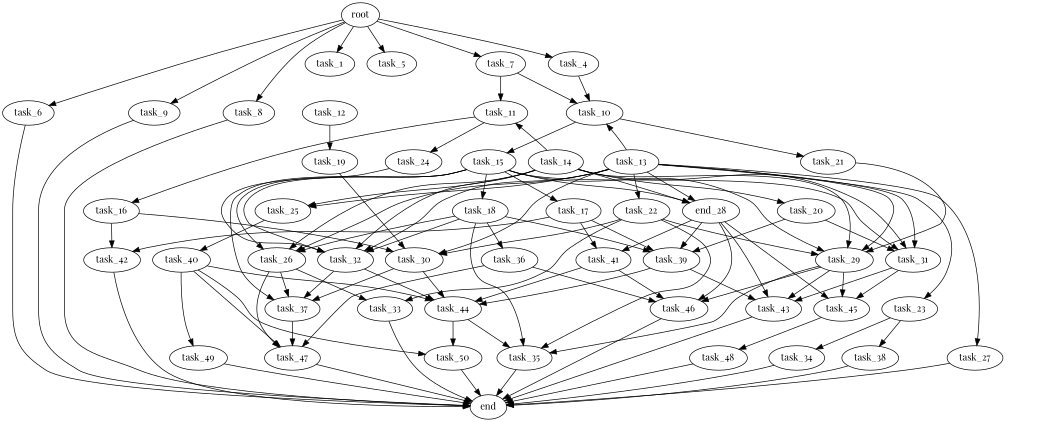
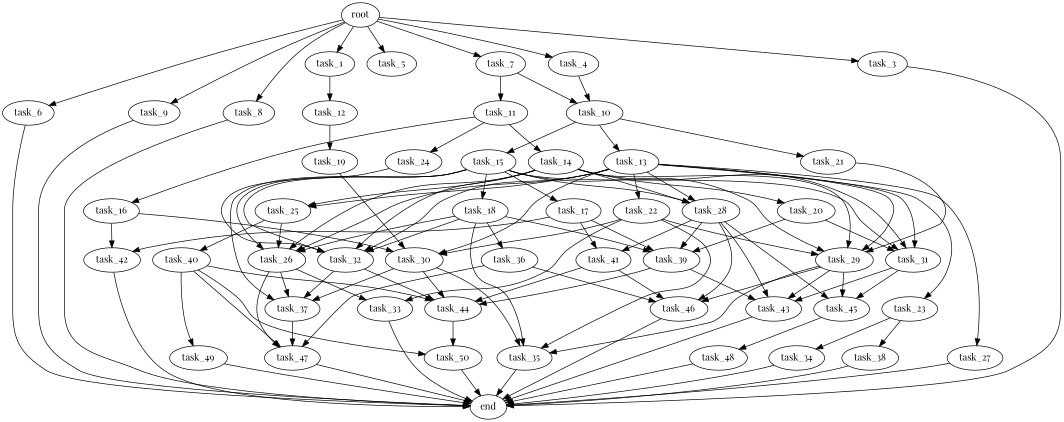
none -> (882, 64)
none -> (330, 85)
(532, 137) -> (522, 136)
(619, 139) -> (607, 136)
(711, 211) -> (711, 211)
none -> (280, 232)
(486, 332) -> (472, 285)
